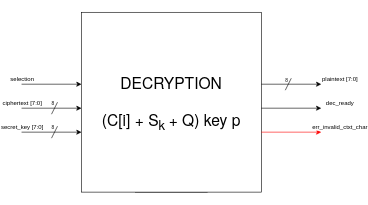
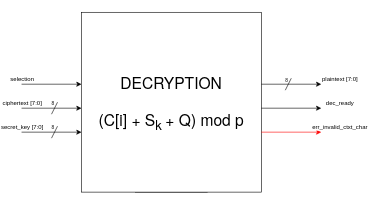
(171, 102) -> (171, 102)
